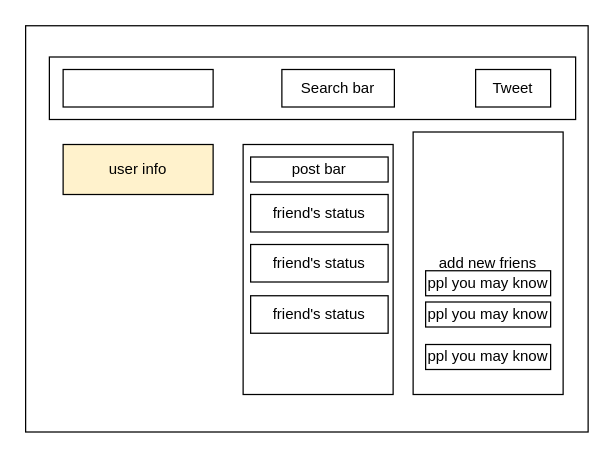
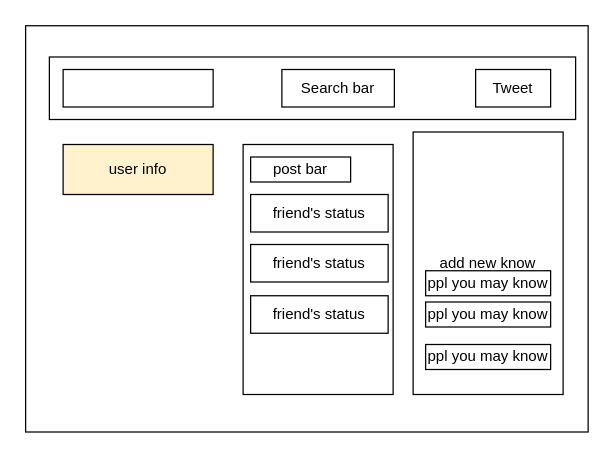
(319, 169) -> (301, 169)
(488, 263) -> (488, 263)
